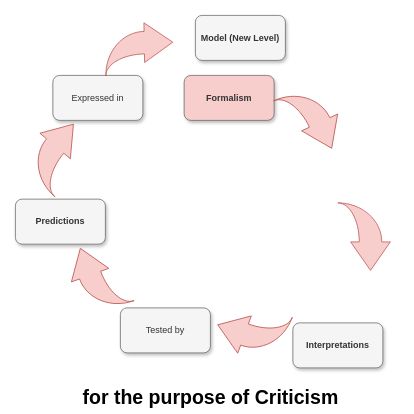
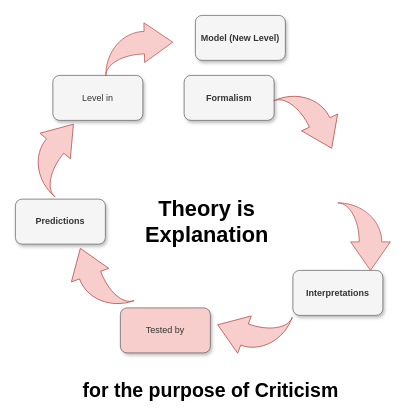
(98, 98) -> (98, 98)
(229, 98) -> (229, 98)
none -> (207, 222)
(165, 330) -> (165, 330)
(338, 345) -> (338, 293)
(210, 398) -> (210, 390)
